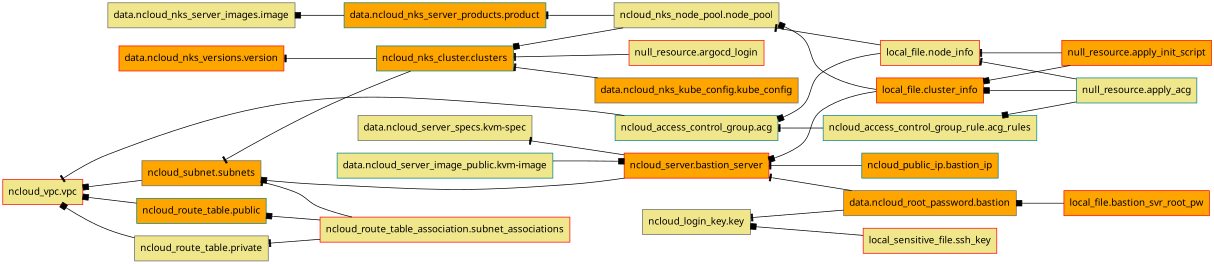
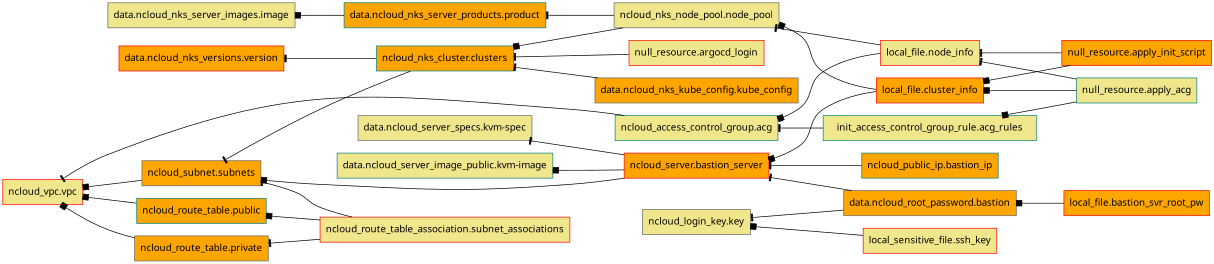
(930, 128) -> (930, 128)
(585, 161) -> (592, 170)
(201, 248) -> (201, 248)
